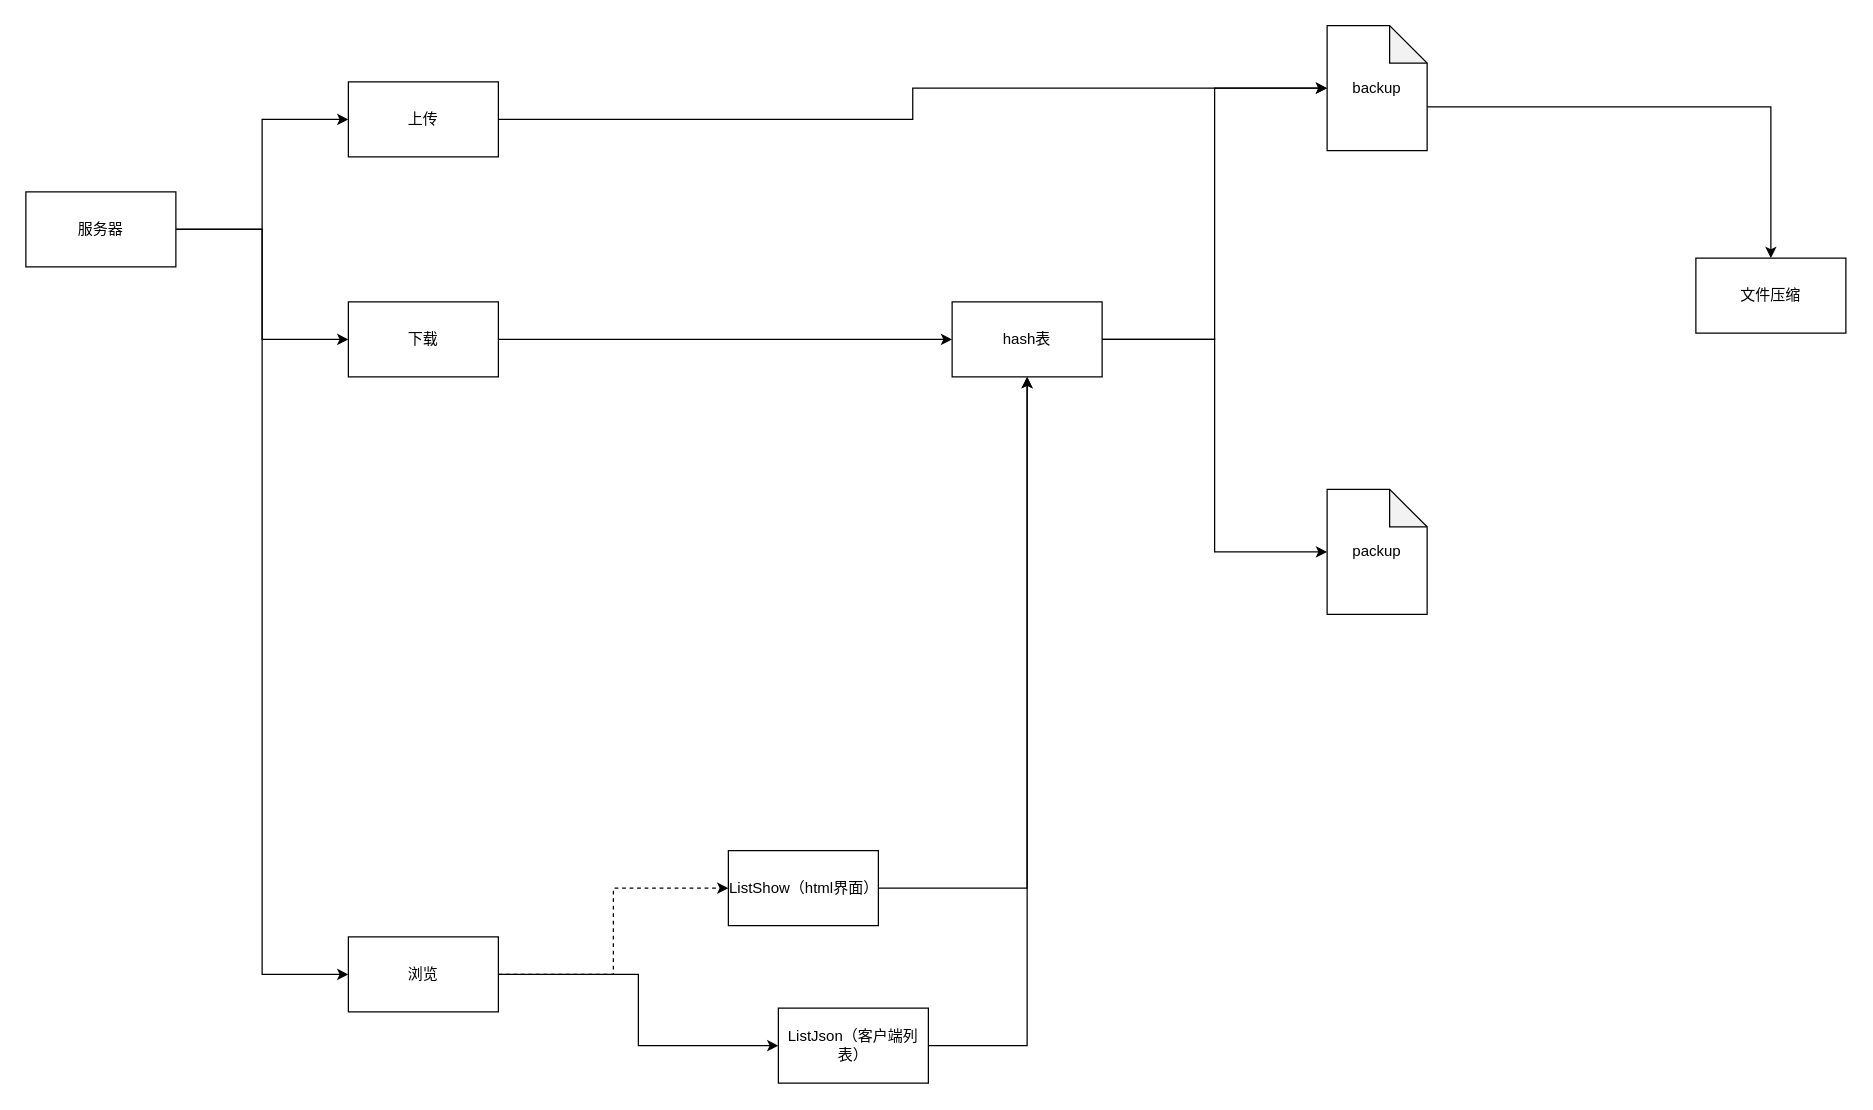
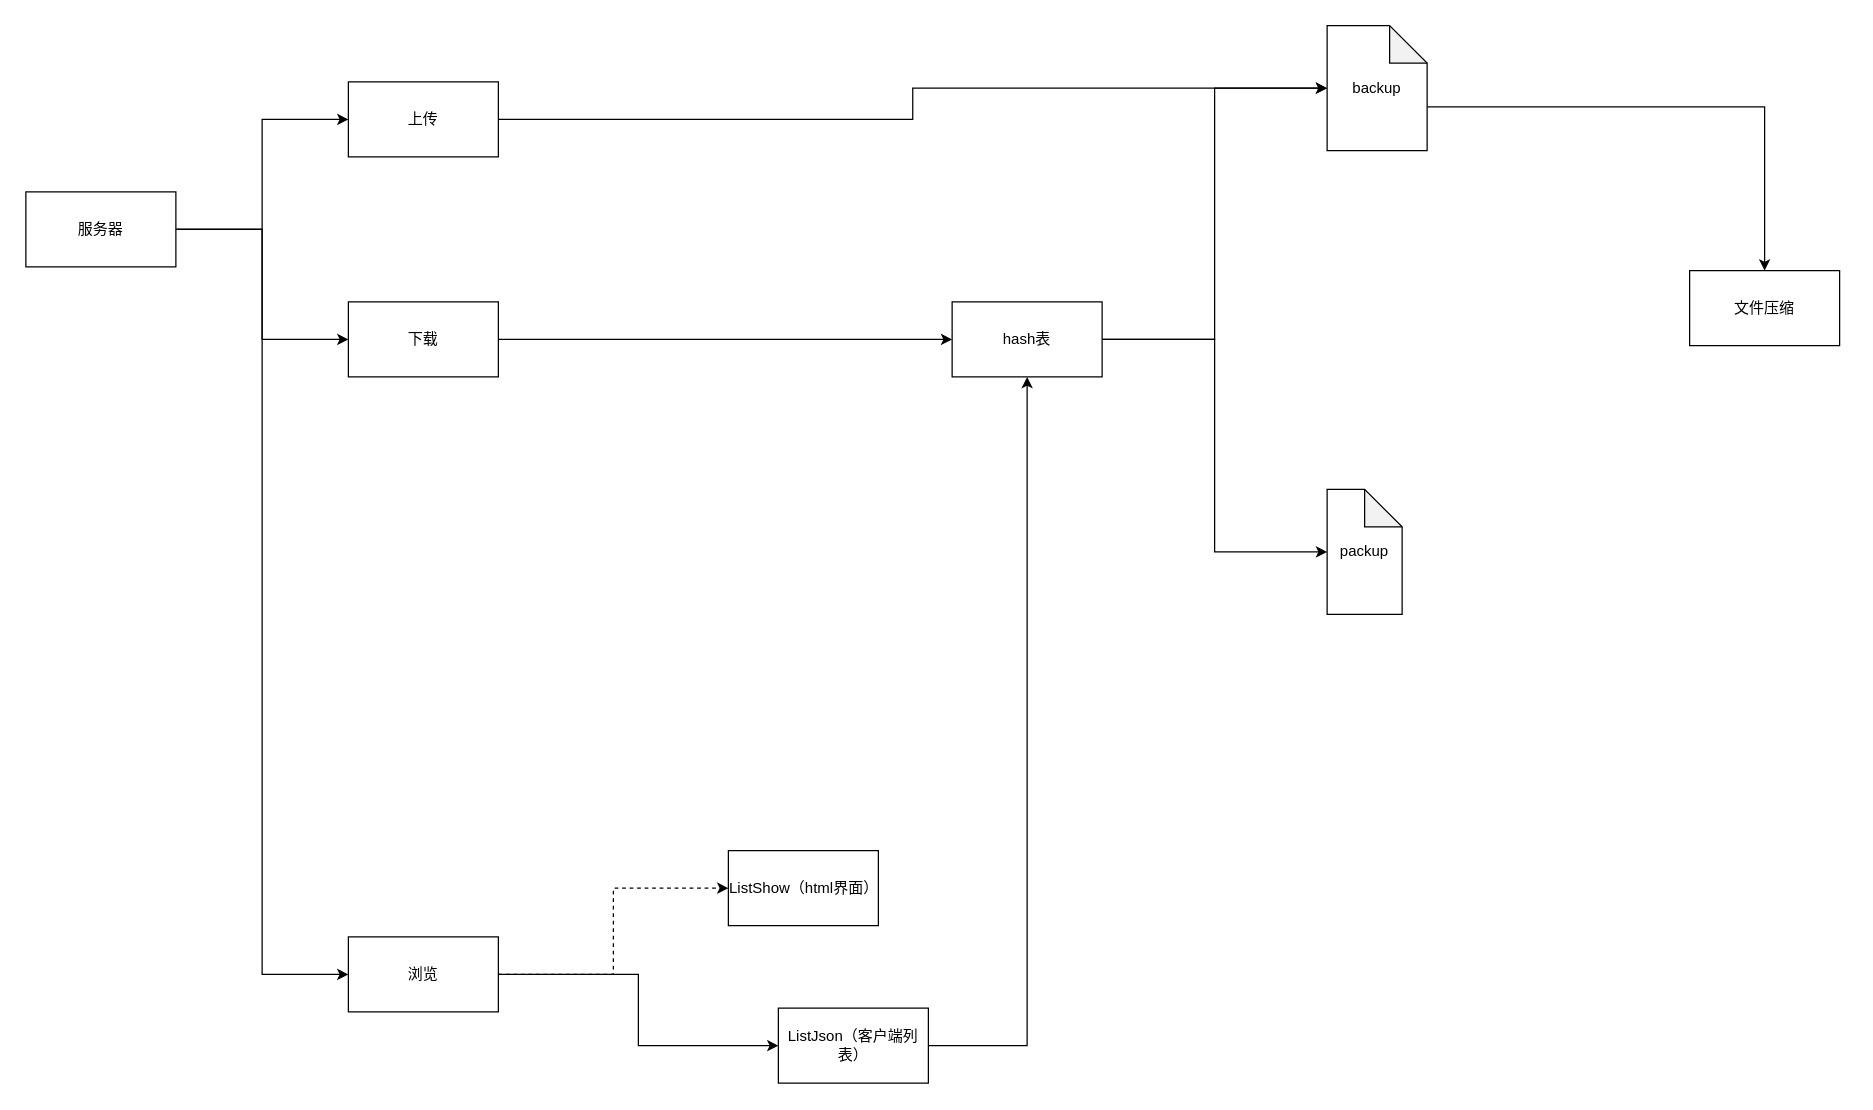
(1771, 296) -> (1764, 308)
(1377, 552) -> (1364, 552)
(950, 888) -> none
